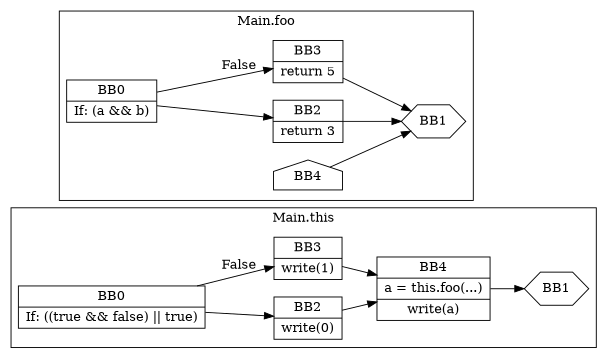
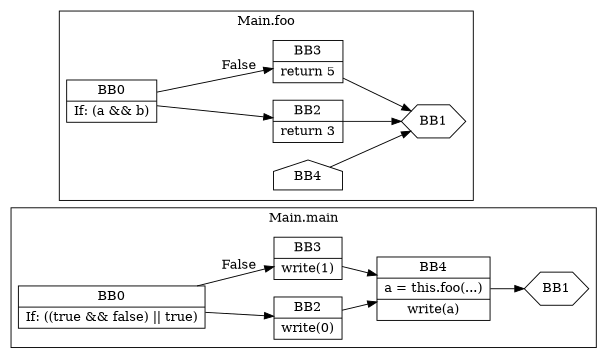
(304, 218) -> (304, 218)
